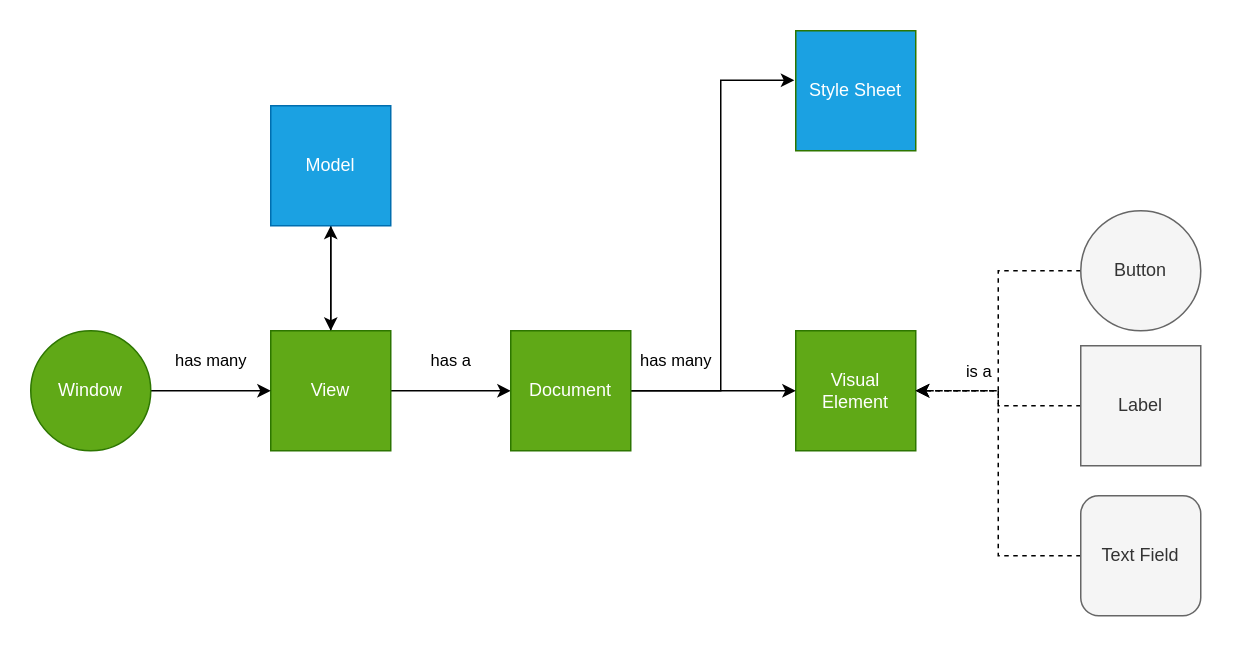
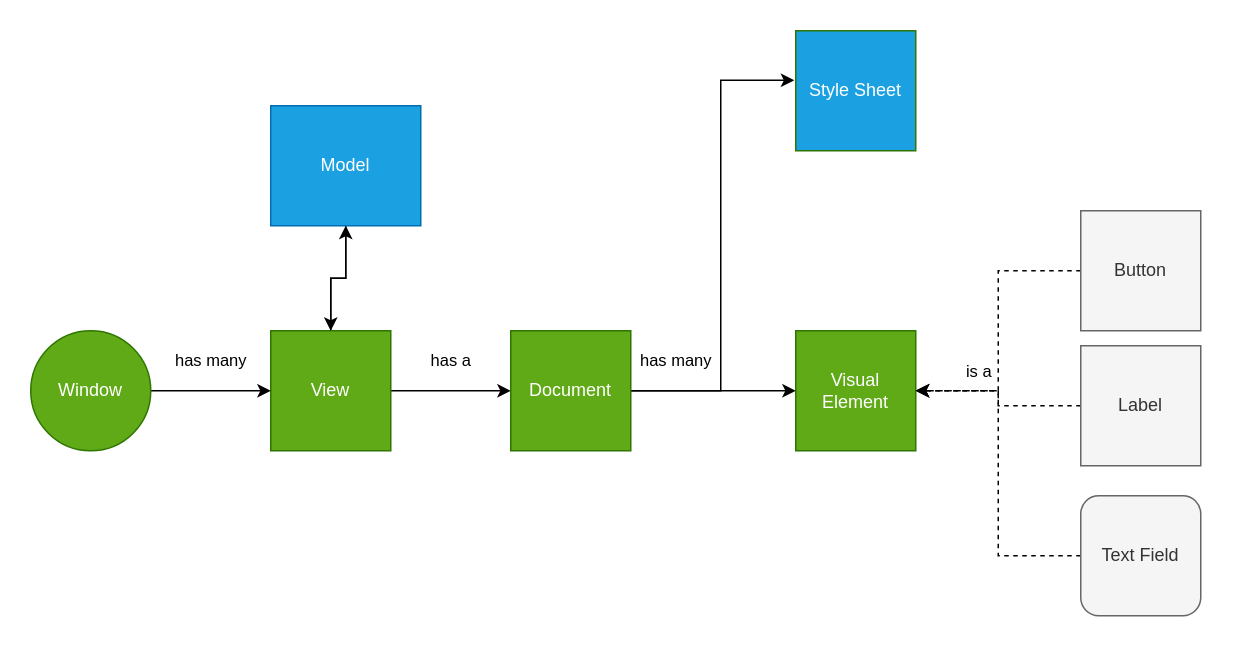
(331, 166) -> (346, 166)
(1141, 271) -> (1141, 271)
